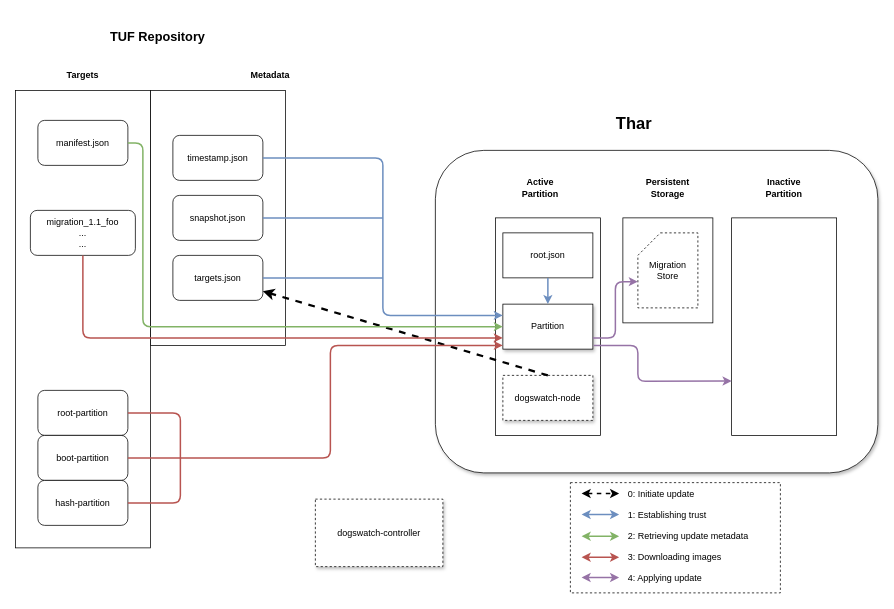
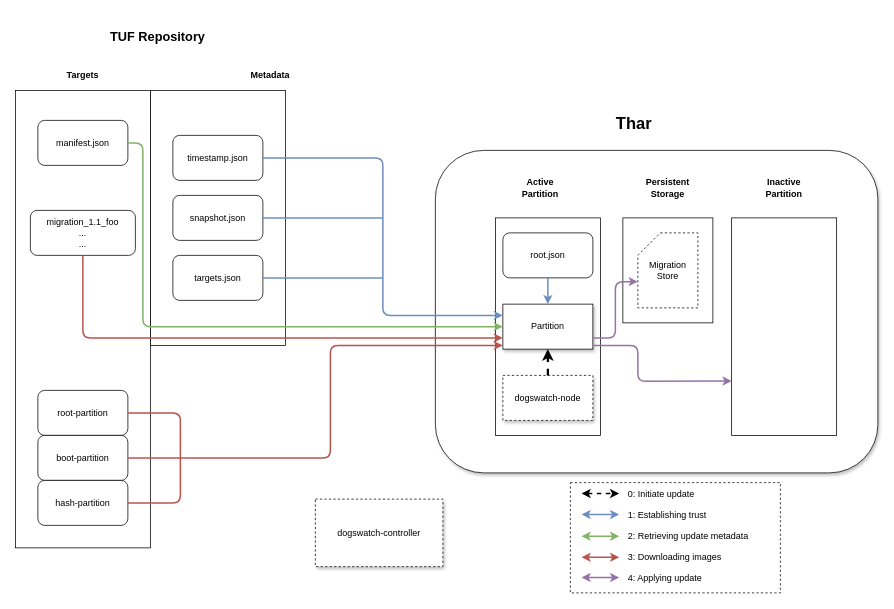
(548, 255) -> (548, 255)
(323, 309) -> (548, 367)
